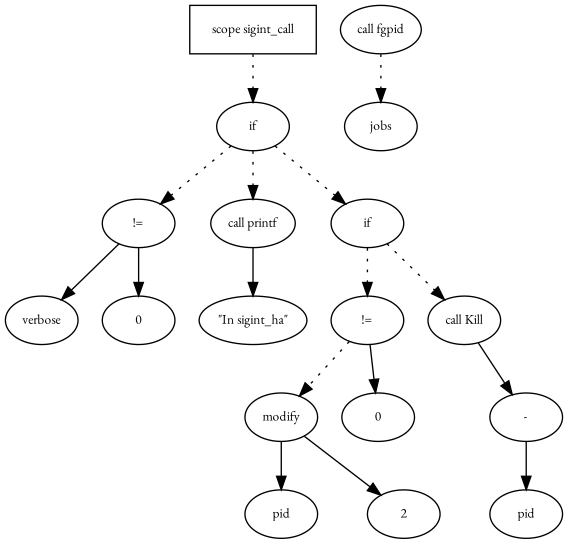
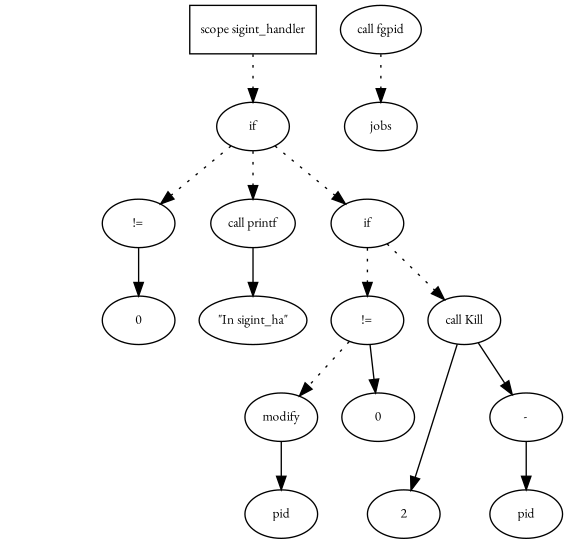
(253, 30) -> (253, 30)
(42, 320) -> none
(337, 461) -> (436, 411)
